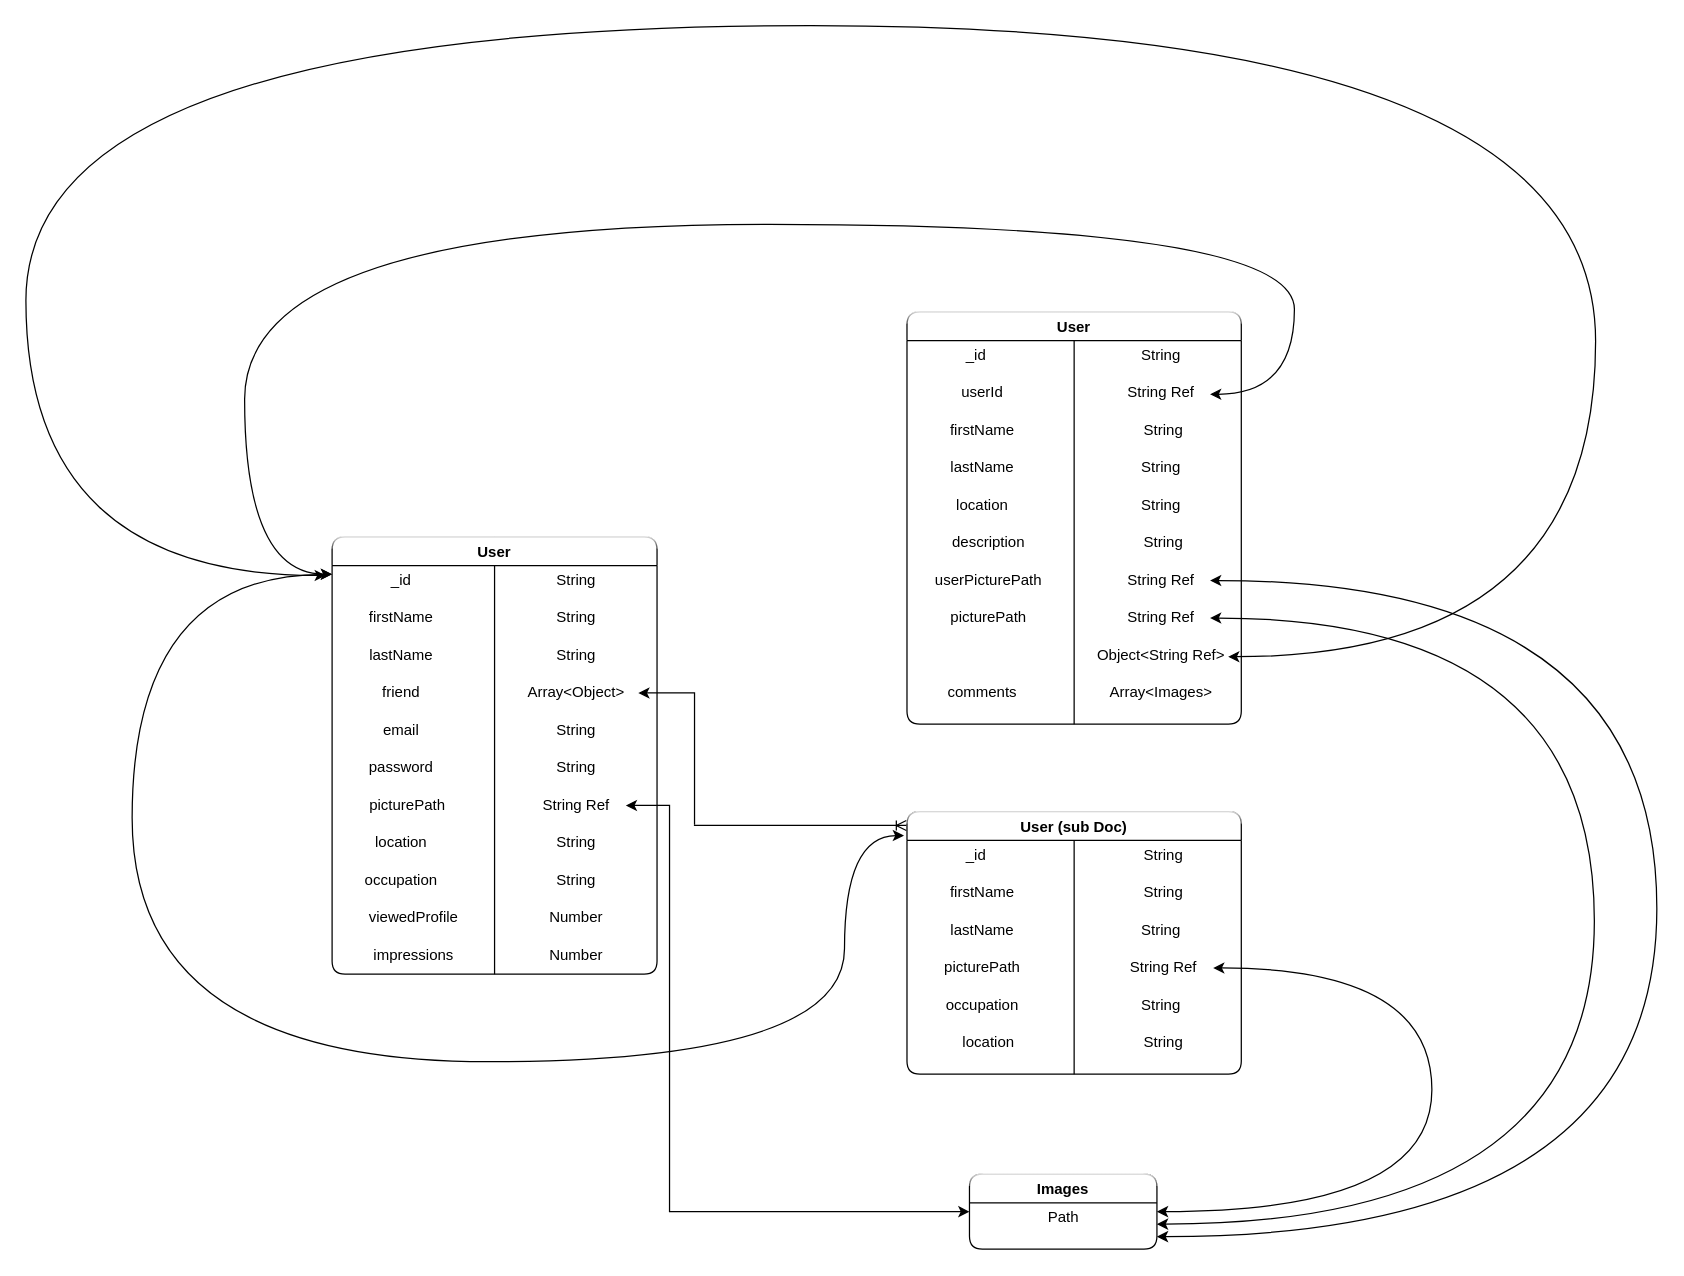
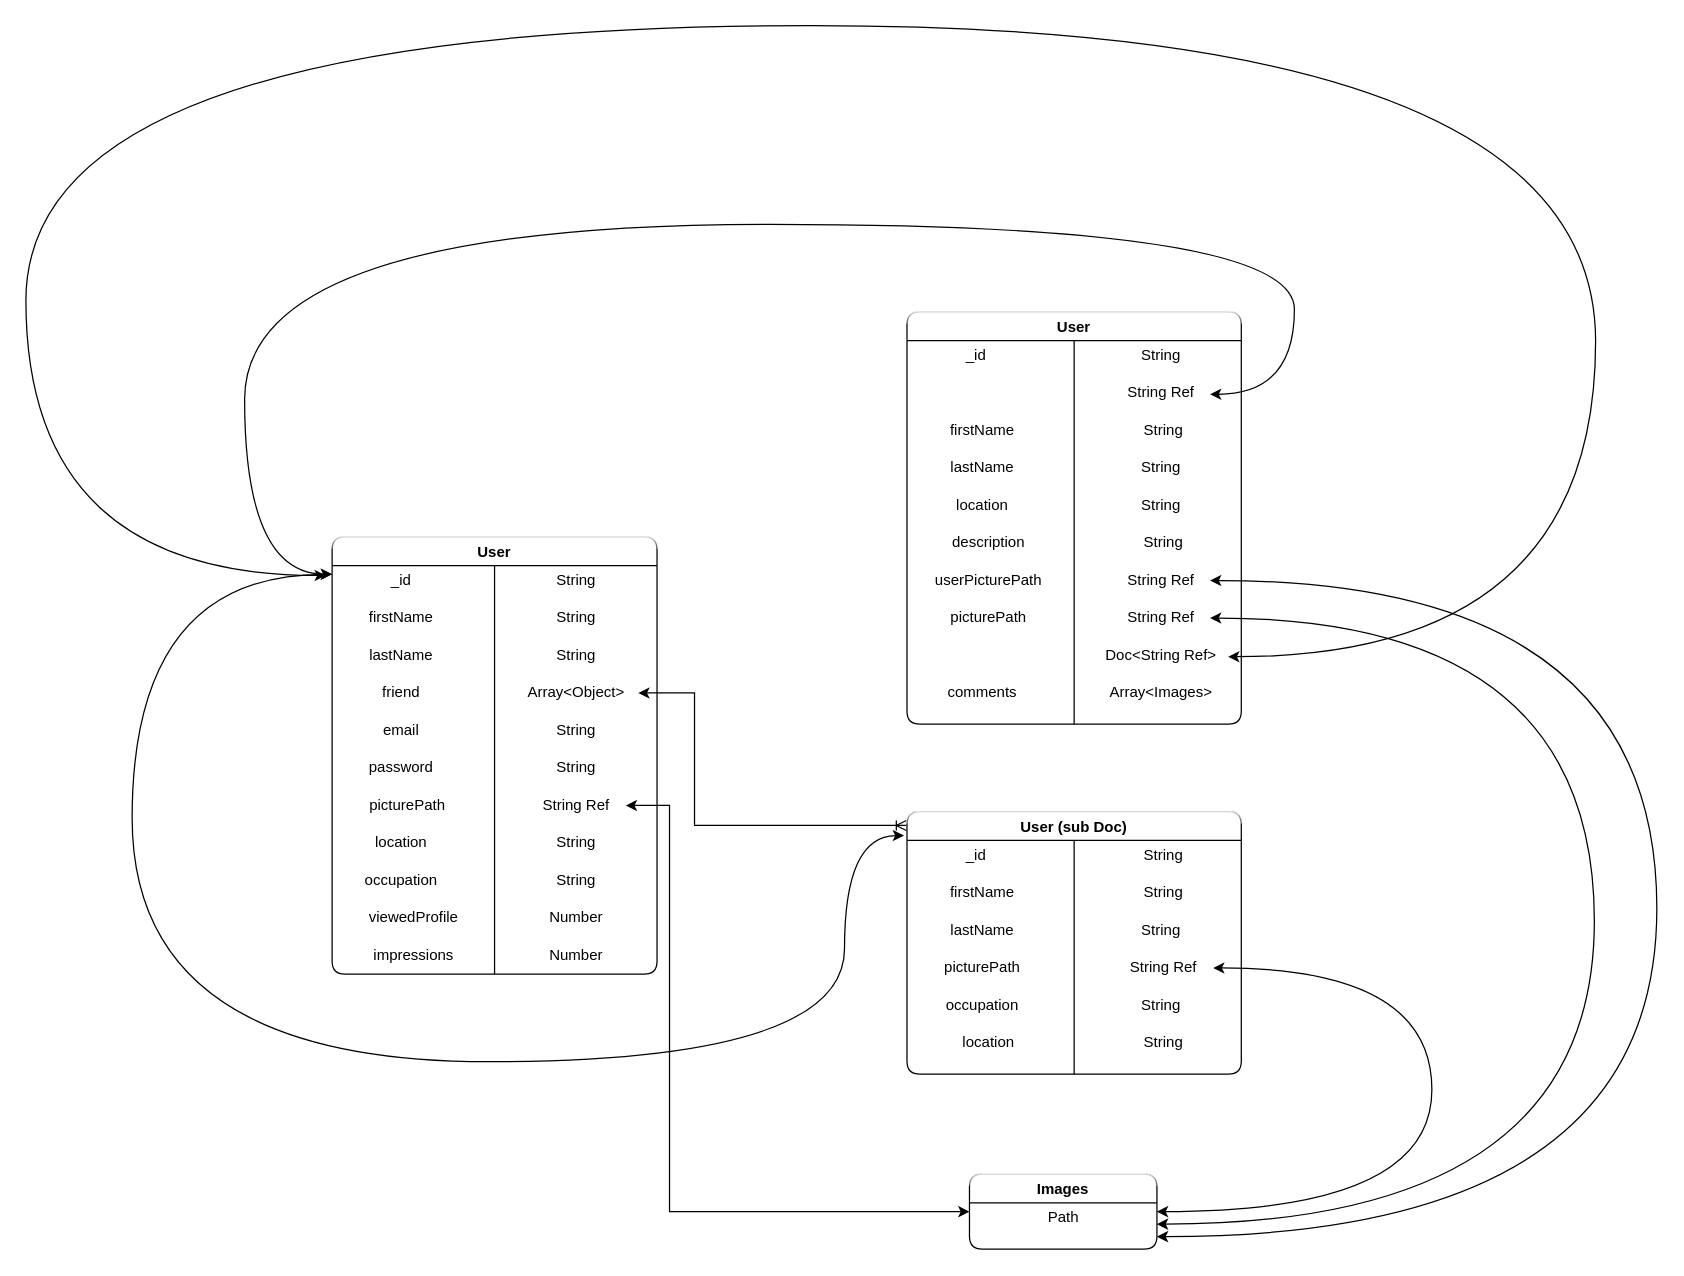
(982, 393) -> none
(1161, 656) -> (1161, 656)
